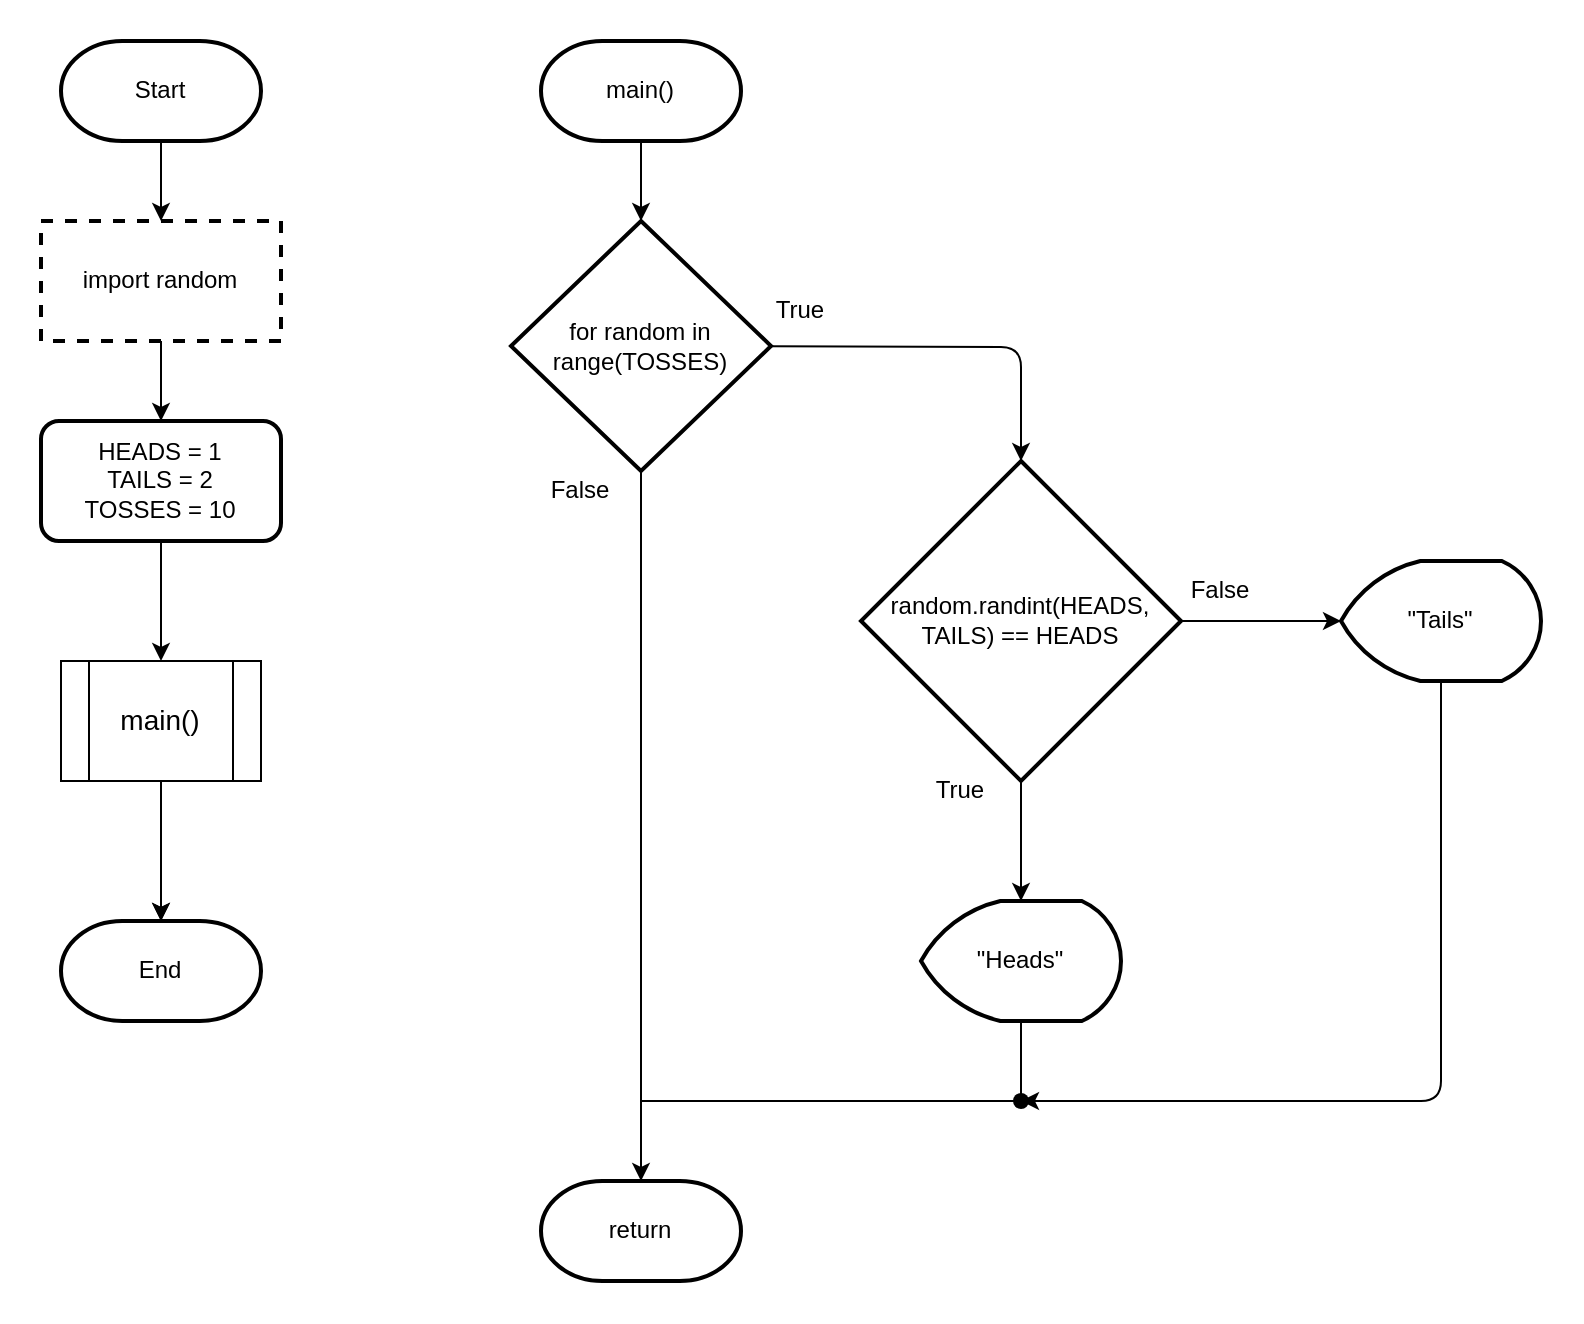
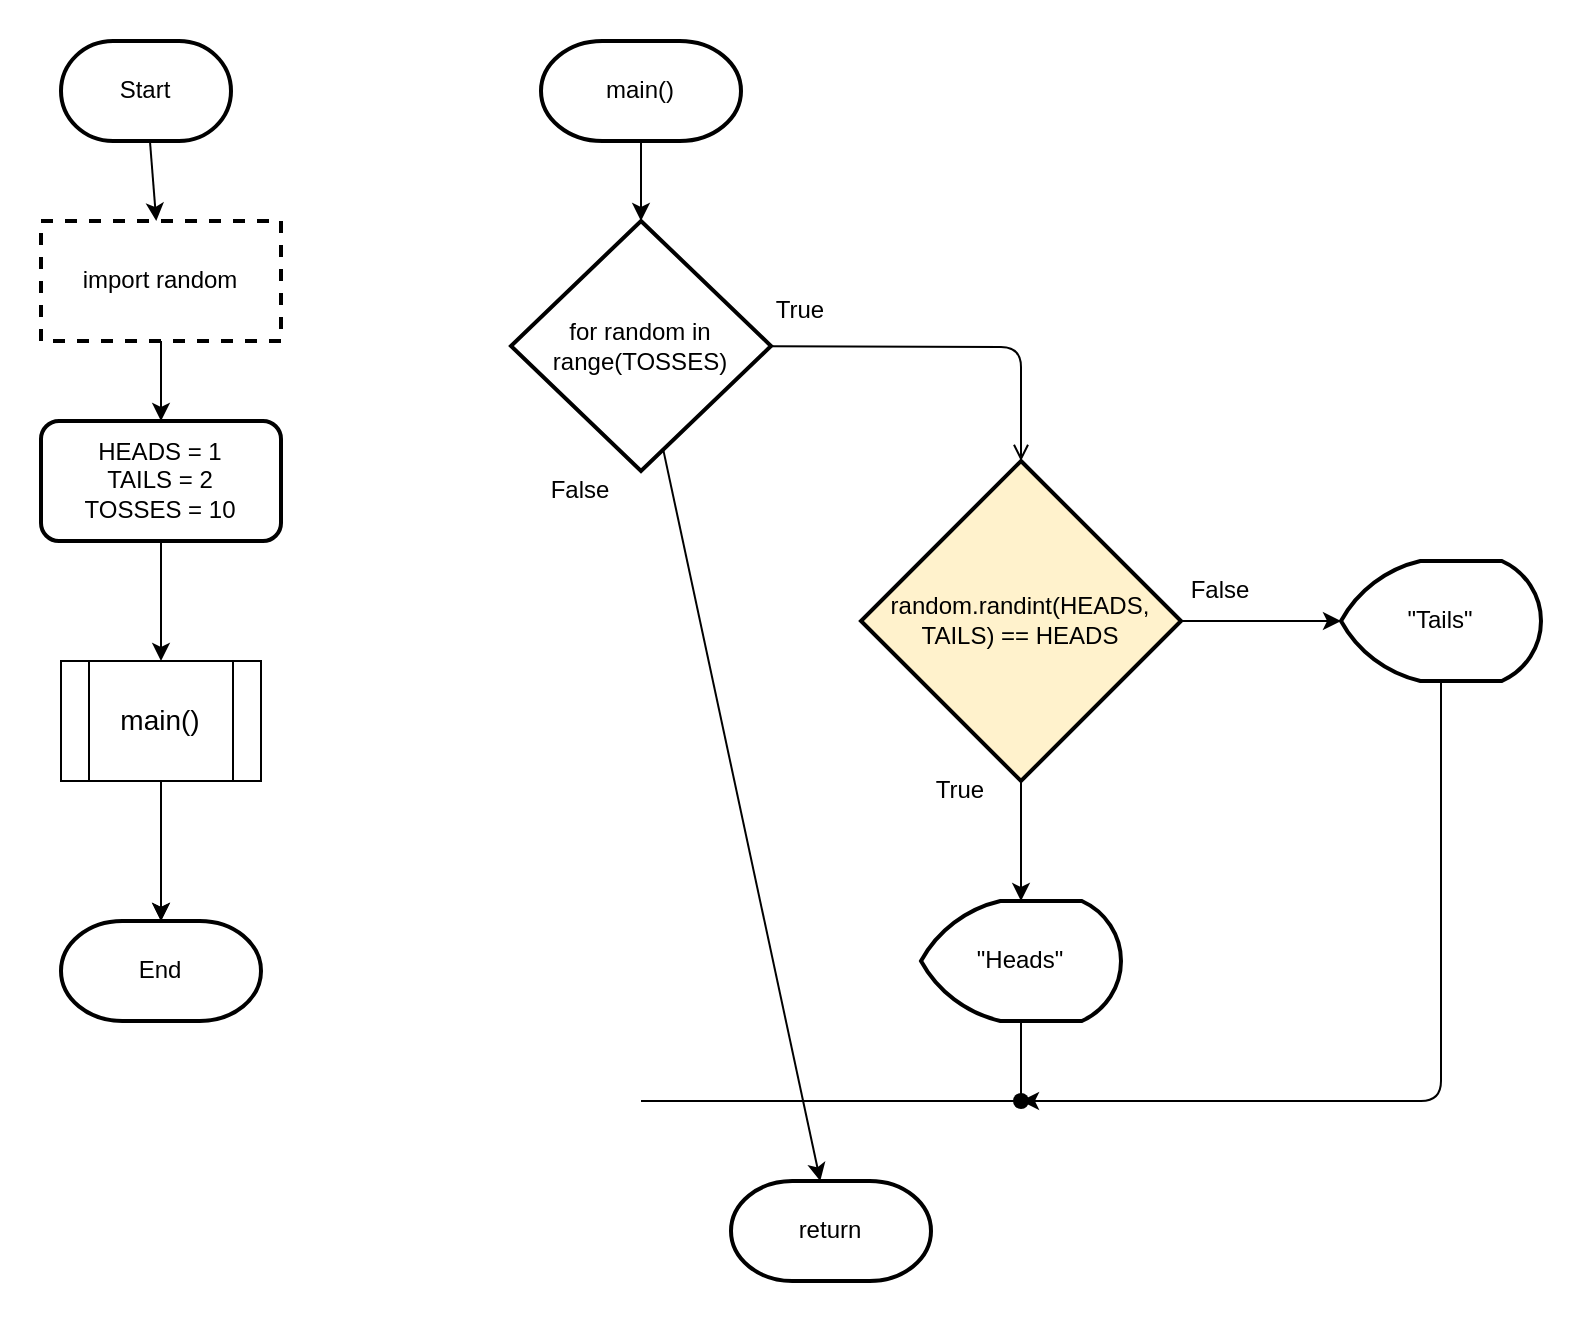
(161, 91) -> (146, 91)
(1021, 446) -> (1021, 448)
(1021, 621) -> (1021, 621)
(641, 1231) -> (831, 1231)
